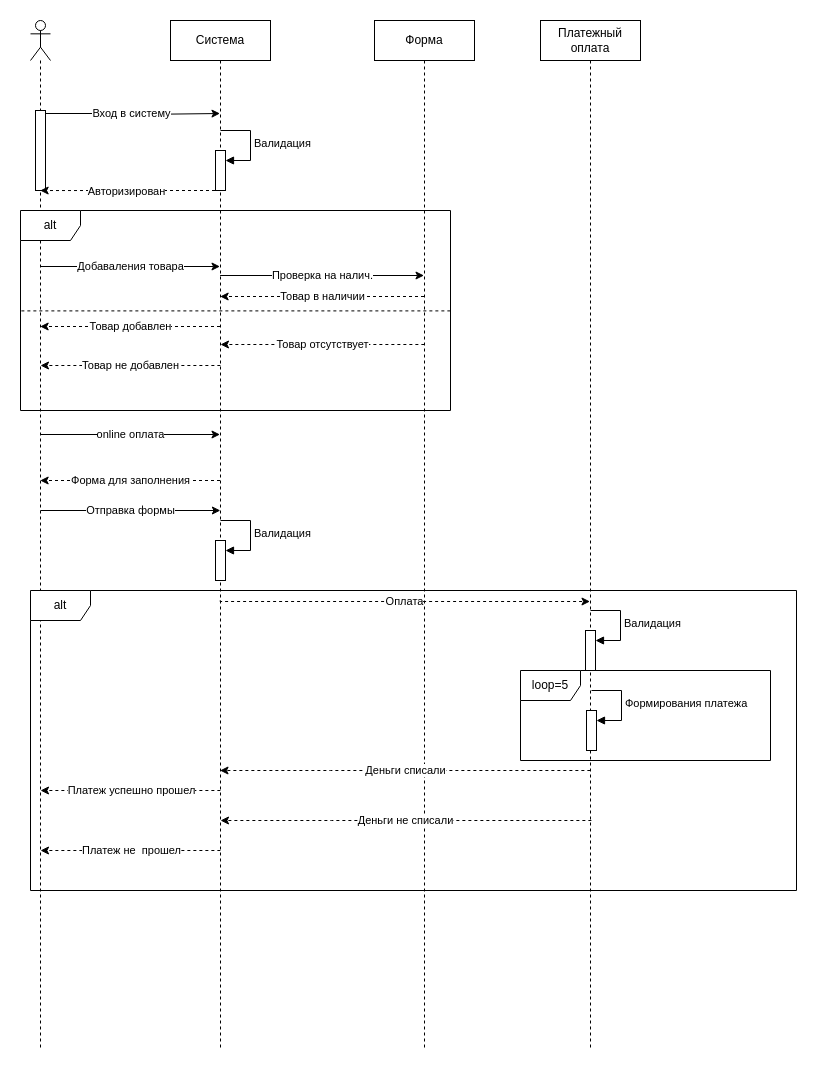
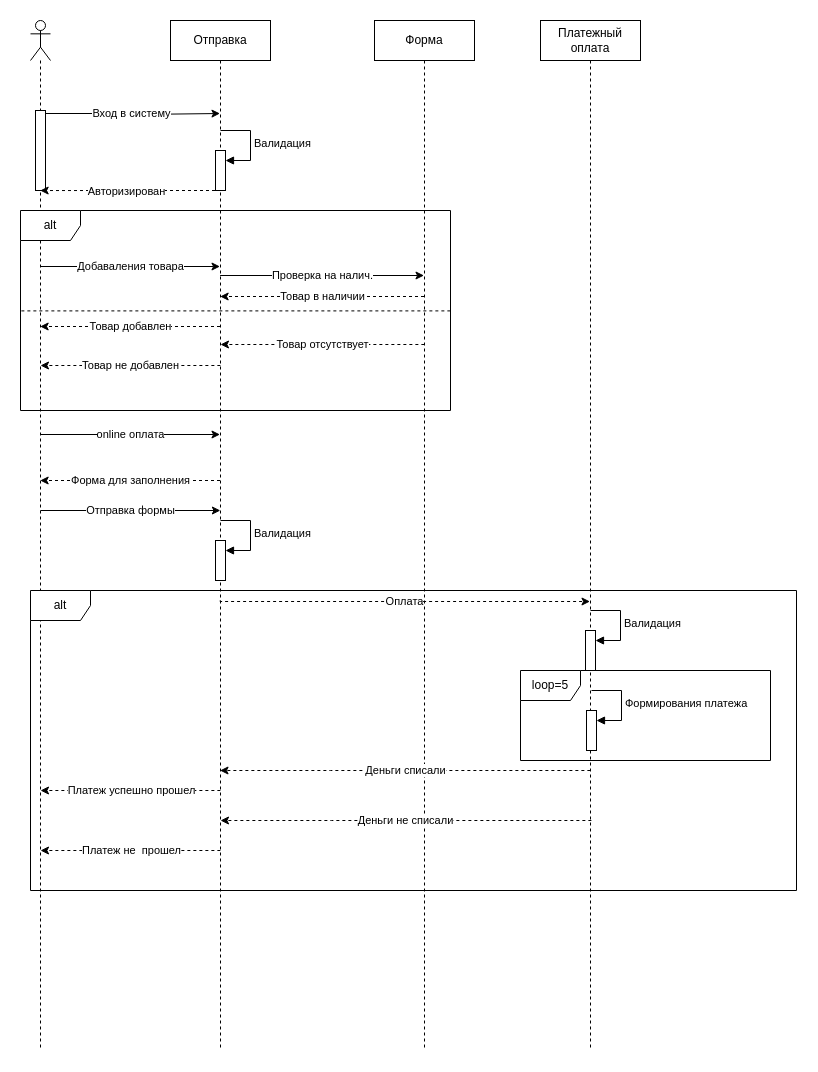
(221, 41) -> (221, 41)
